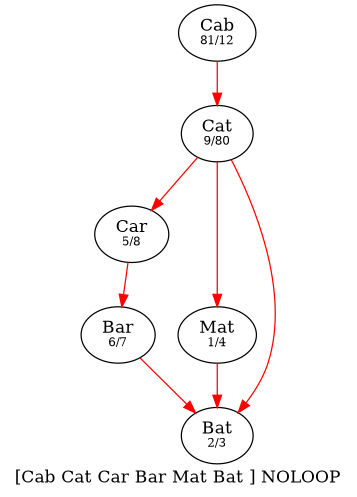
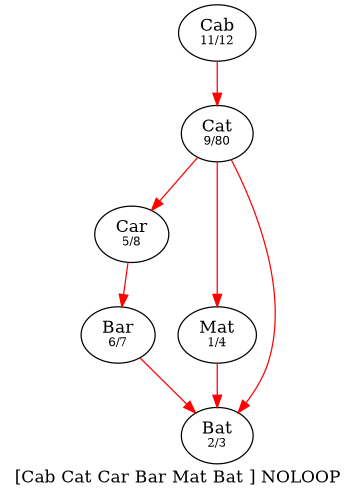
(217, 40) -> (217, 40)
